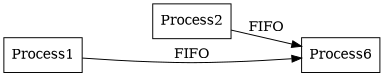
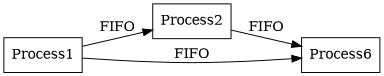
none -> (113, 39)
